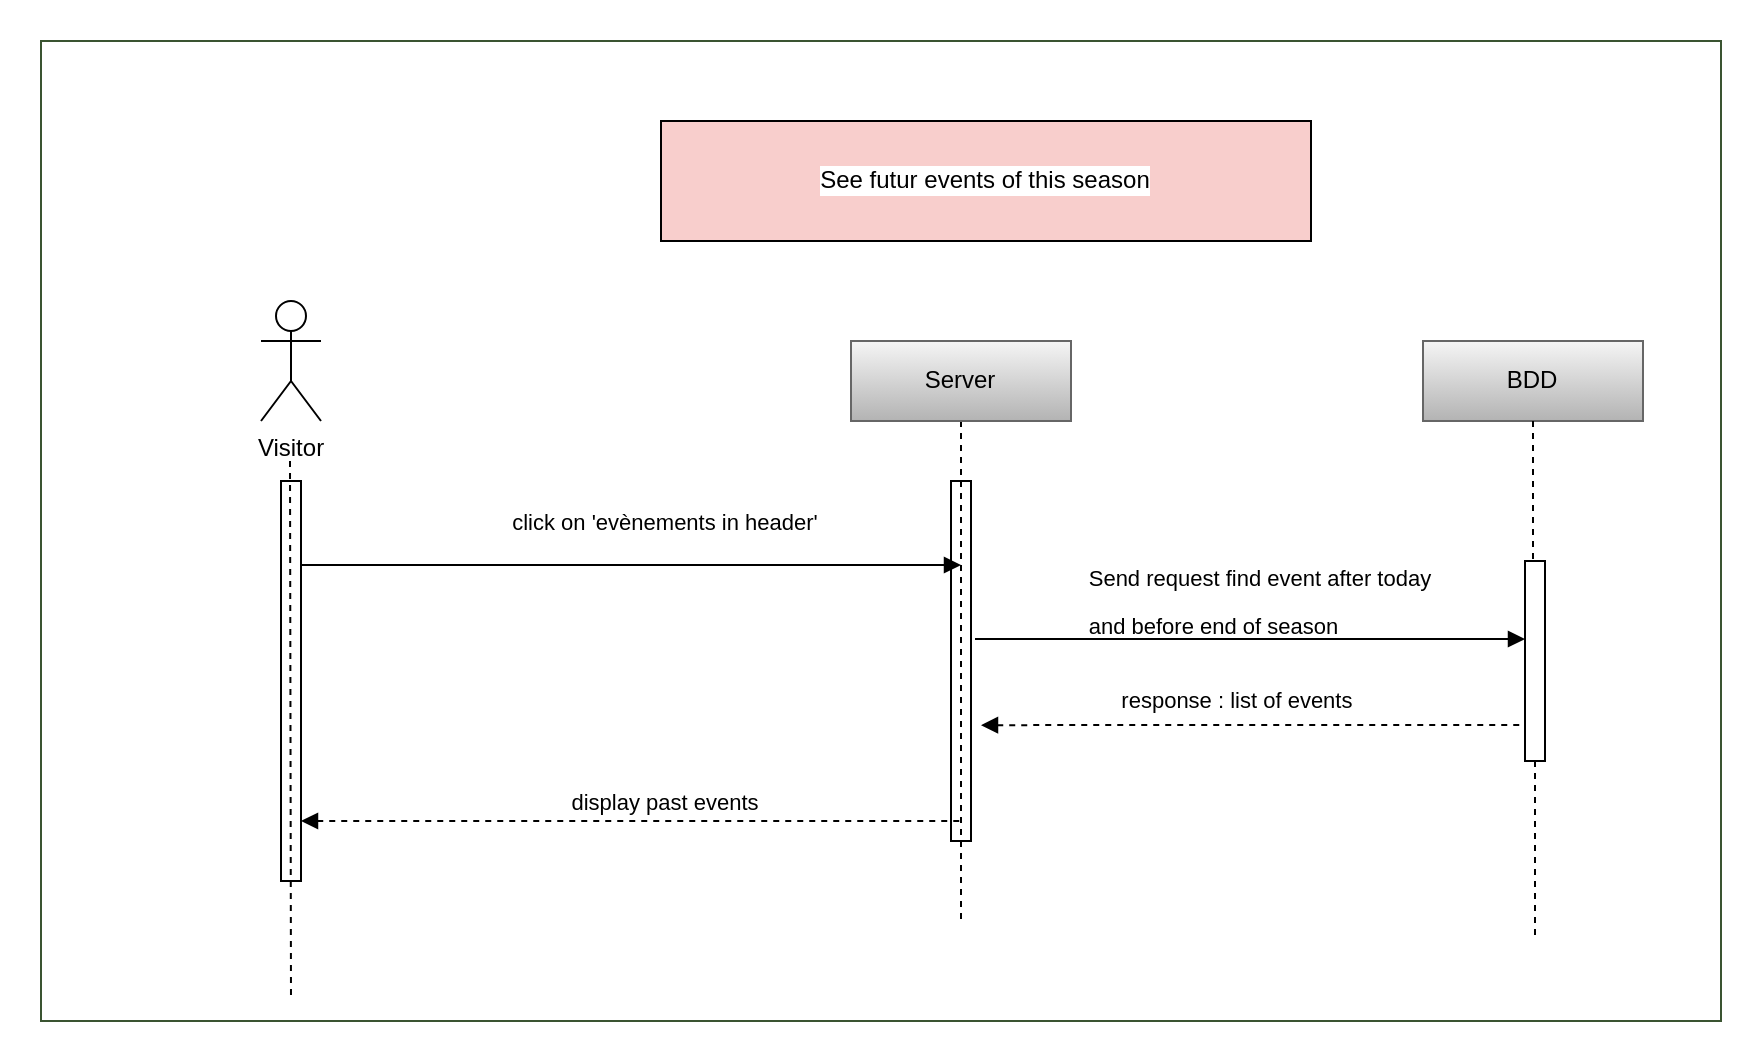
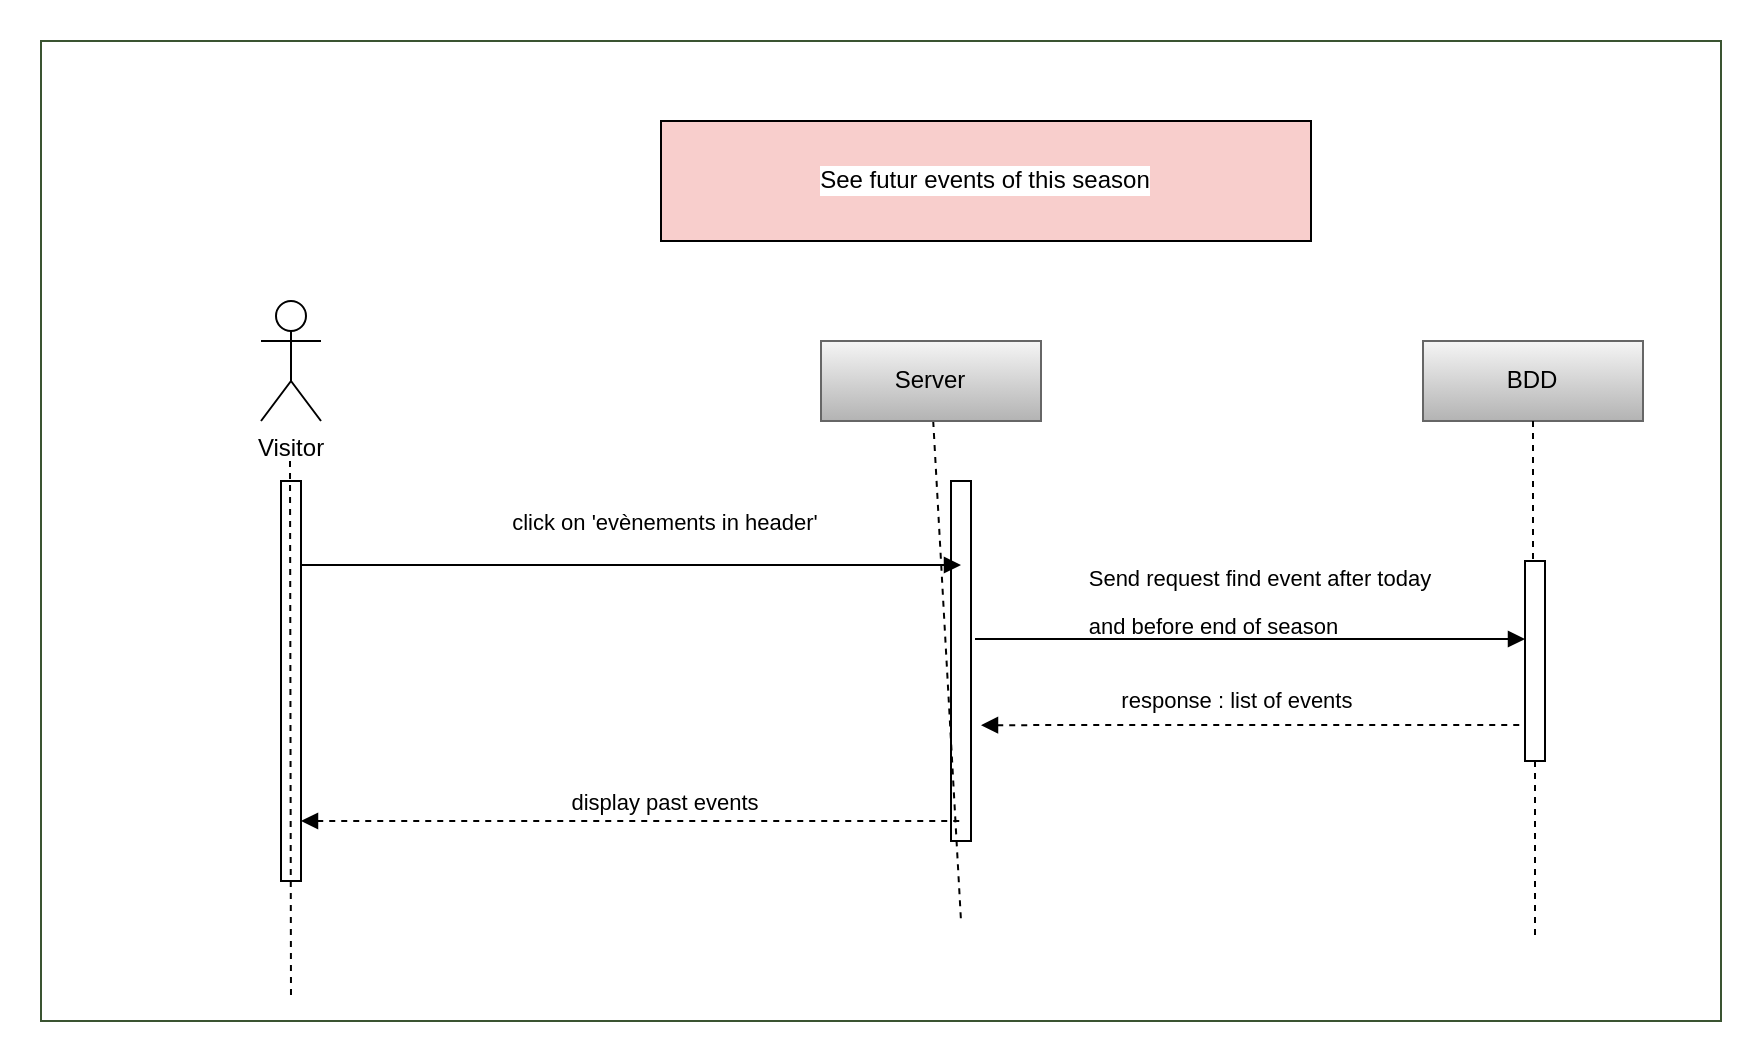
(961, 381) -> (931, 381)
